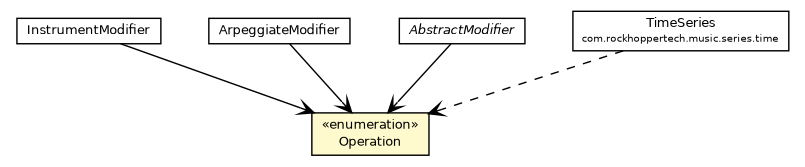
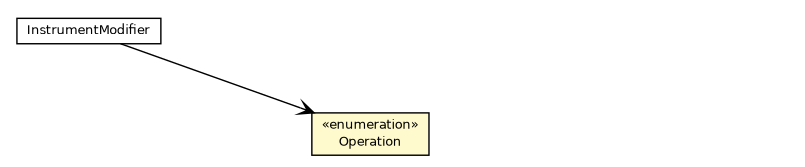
(279, 31) -> none
(461, 31) -> none
(680, 31) -> none
